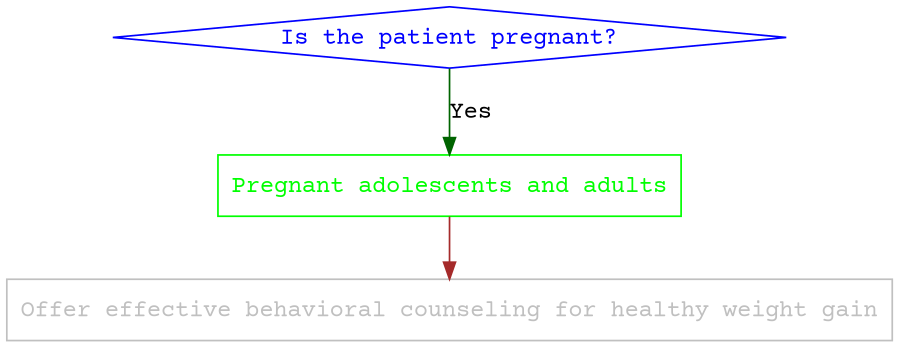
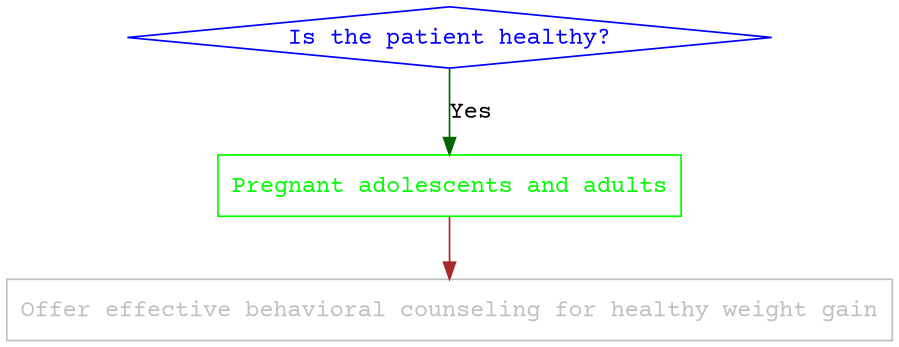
(450, 37) -> (450, 37)
